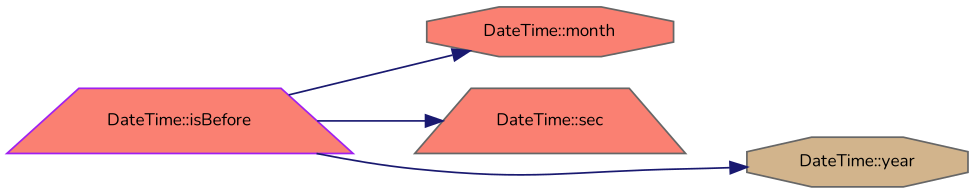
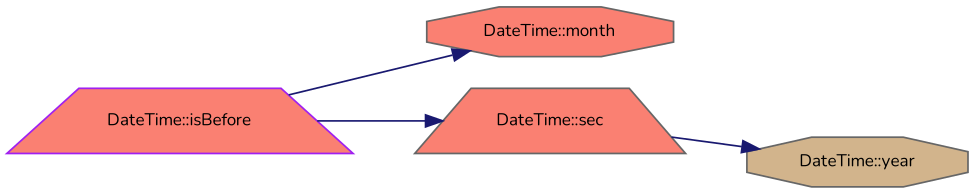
(523, 175) -> (707, 142)
